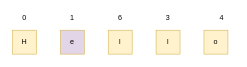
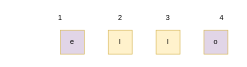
(24, 18) -> none
(72, 18) -> (60, 18)
(120, 18) -> (120, 18)
(24, 42) -> none
(216, 42) -> (216, 42)
